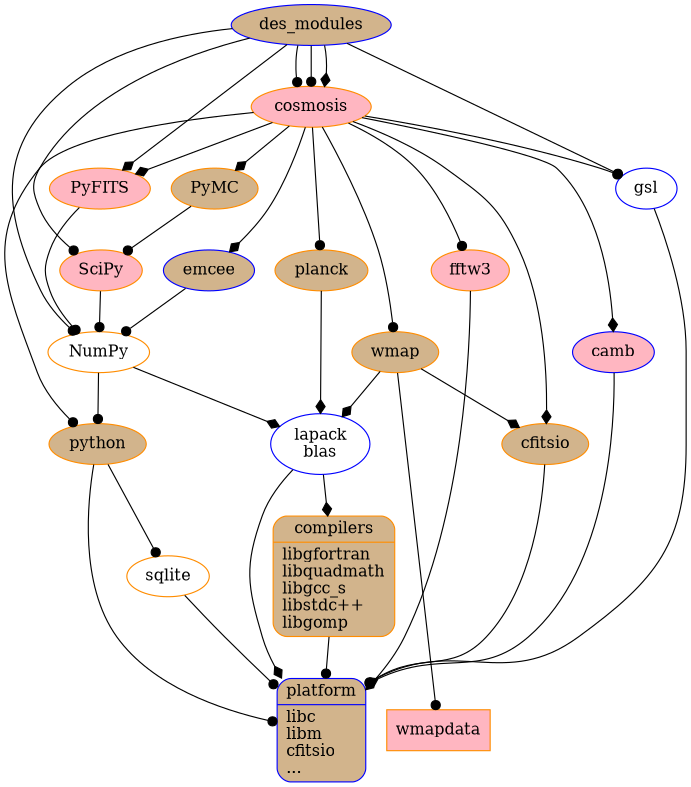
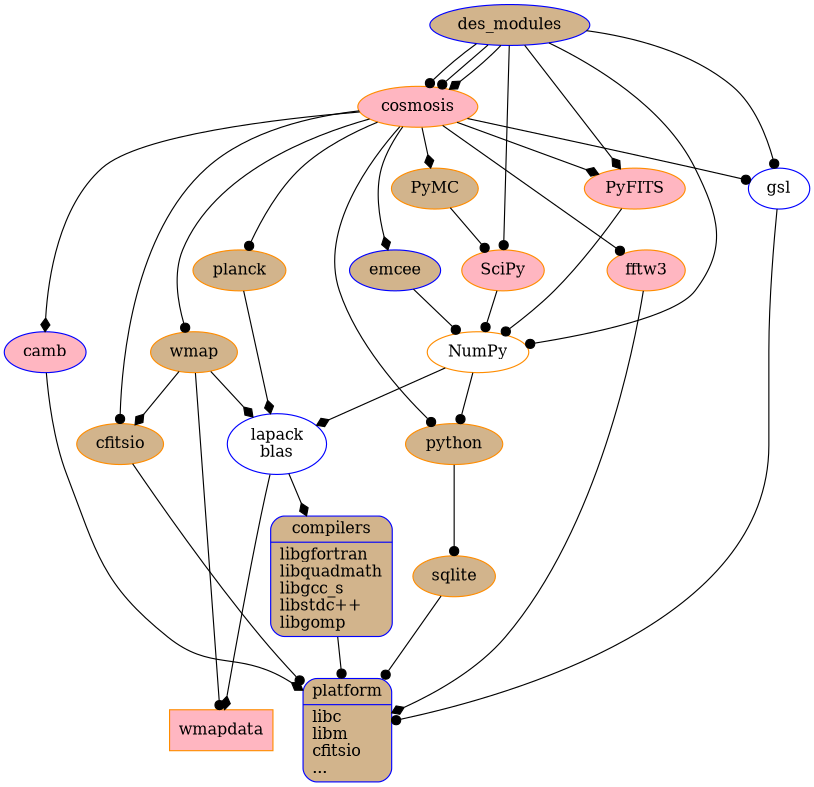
(507, 227) -> (174, 207)
(250, 564) -> (247, 585)
(168, 576) -> (454, 576)
(334, 576) -> (331, 576)
(116, 636) -> none
